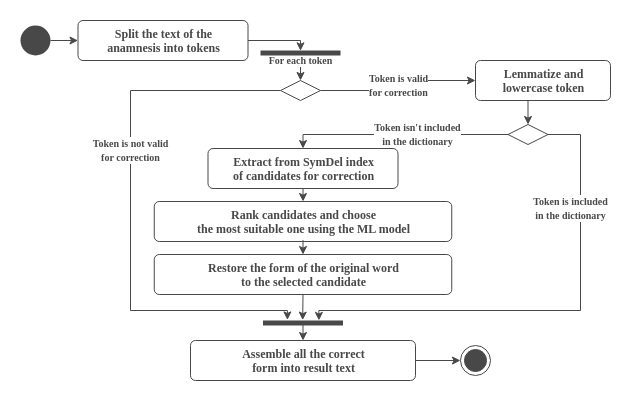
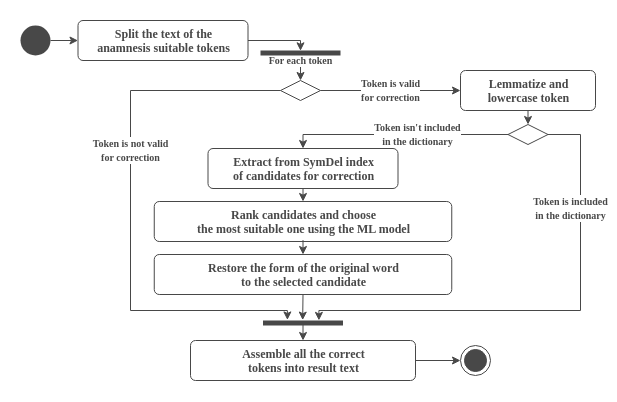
(164, 42) -> (164, 42)
(543, 81) -> (528, 91)
(304, 362) -> (304, 362)
